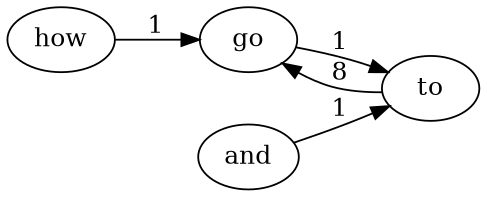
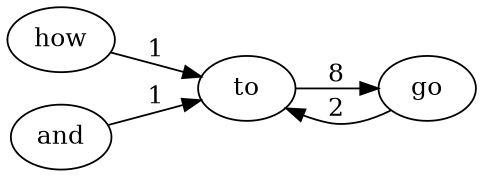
(148, 40) -> (147, 62)
(340, 42) -> (337, 109)
